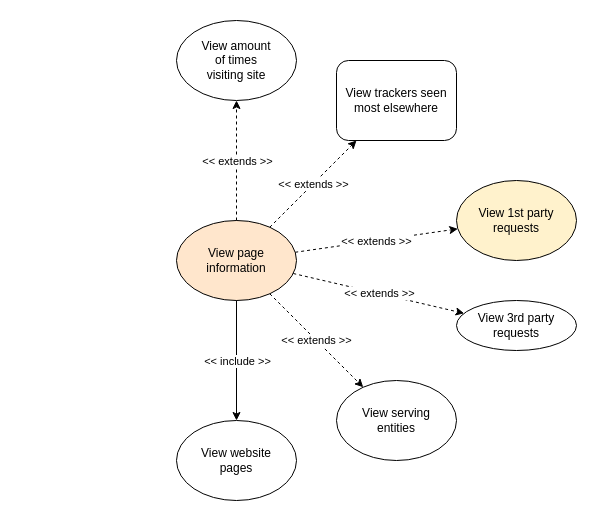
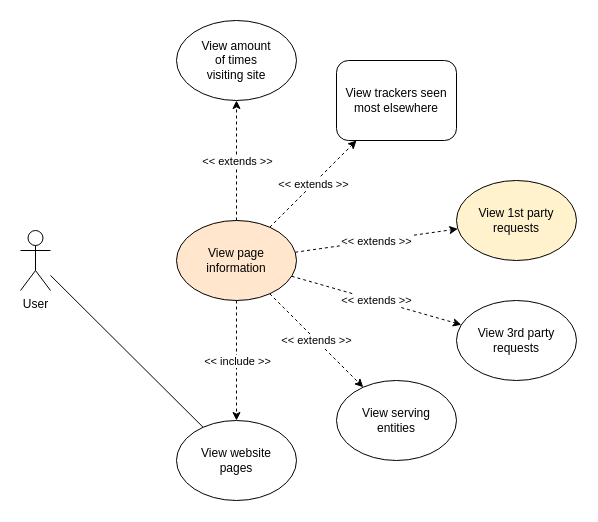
none -> (36, 261)
(517, 326) -> (517, 341)
(237, 329) -> (237, 329)
none -> (126, 351)
